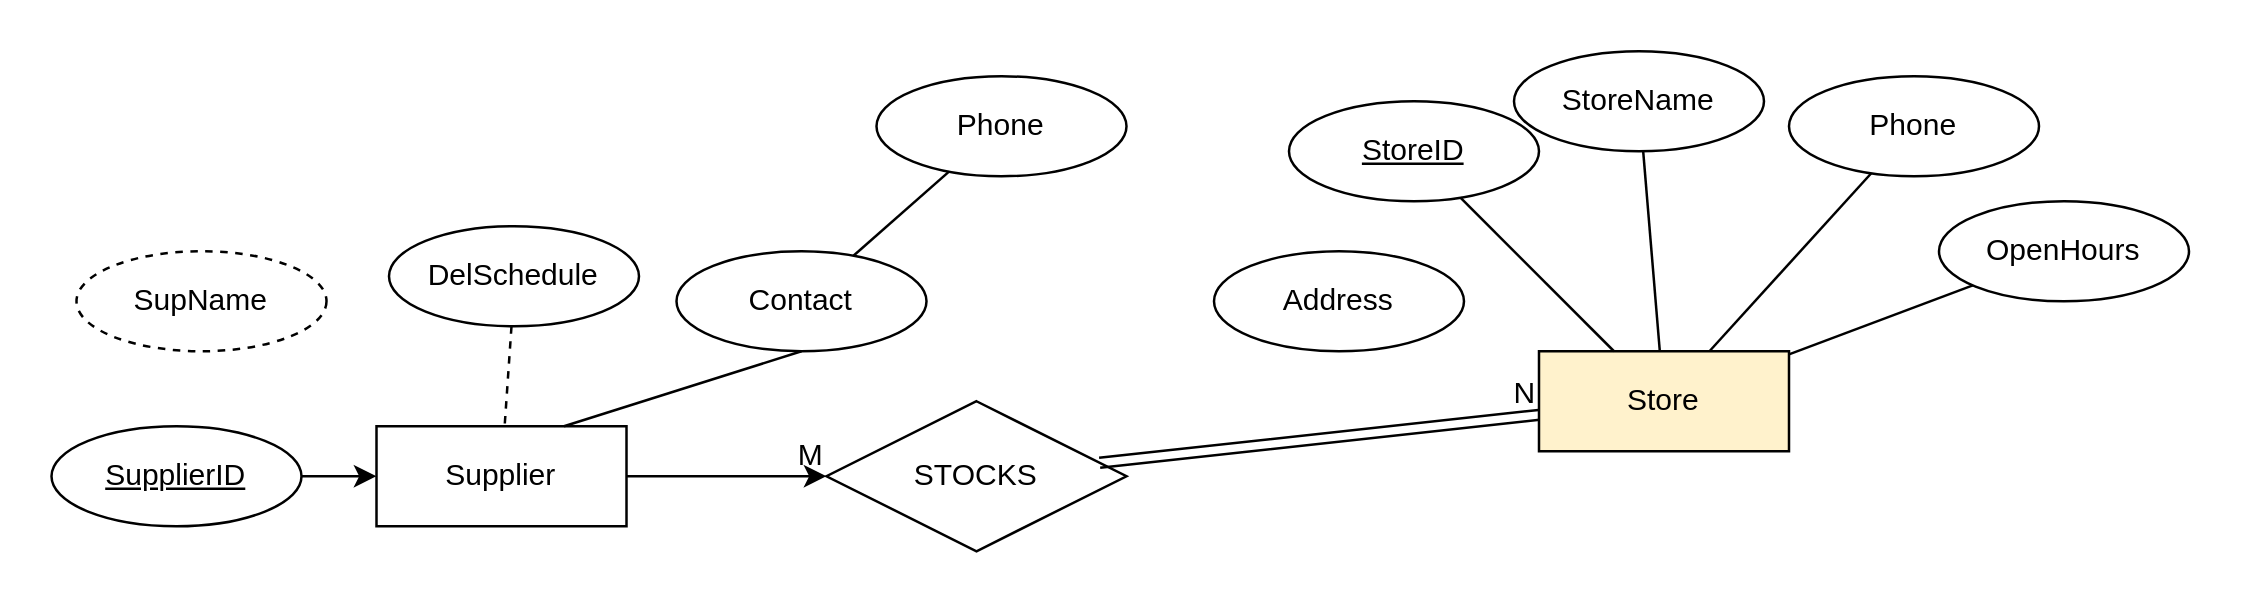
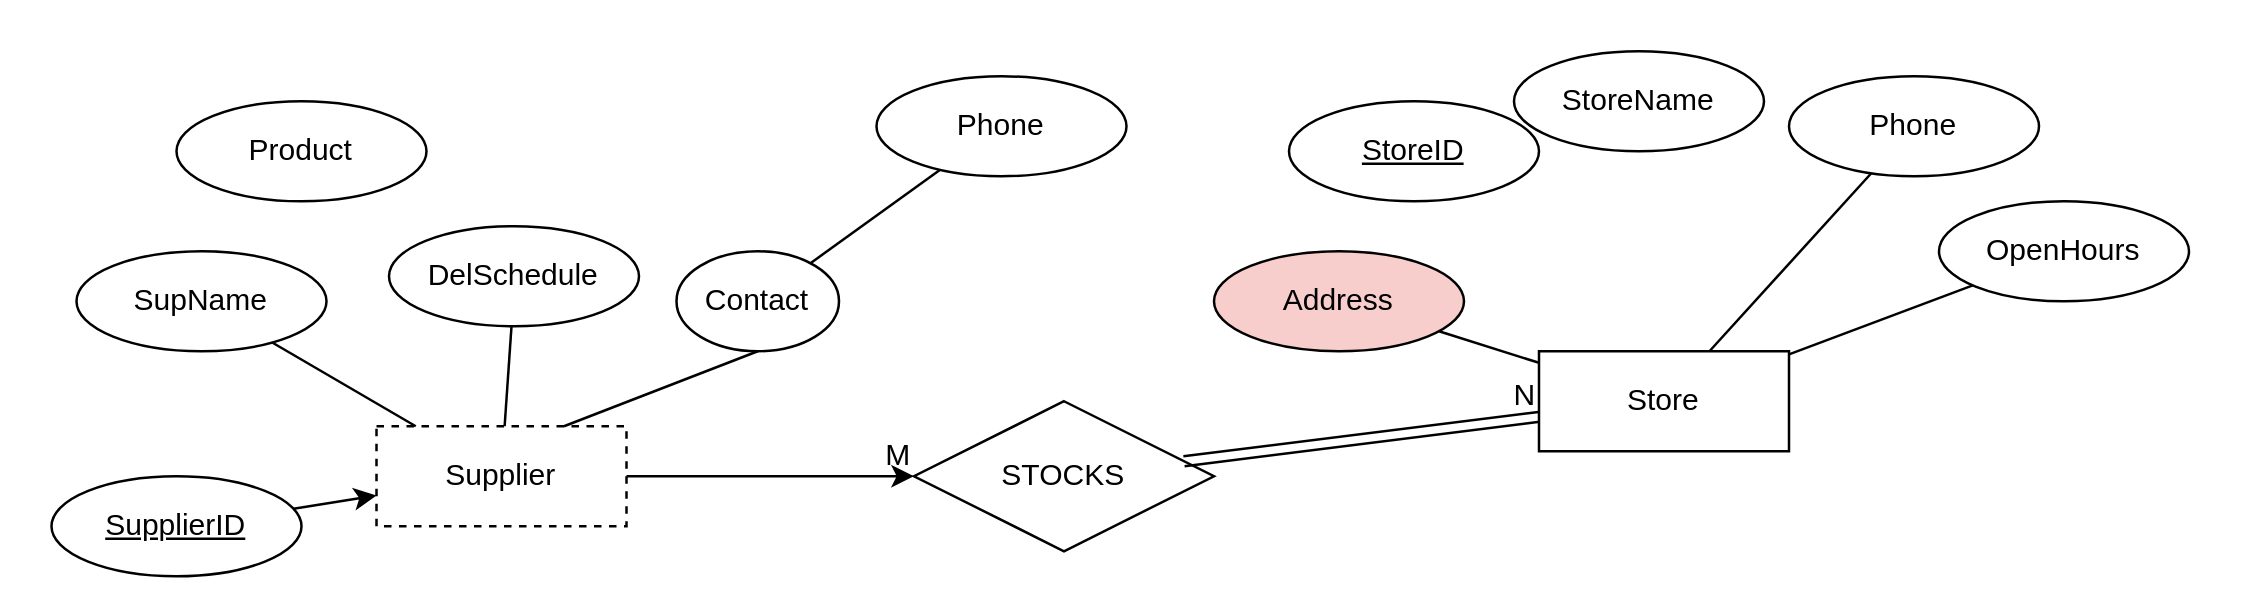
none -> (301, 151)
(1651, 251) -> none
(1537, 274) -> none
(201, 301) -> (201, 301)
(801, 301) -> (758, 301)
(1339, 301) -> (1339, 301)
none -> (1489, 347)
(508, 379) -> (508, 379)
none -> (344, 384)
(1664, 401) -> (1664, 401)
(176, 476) -> (176, 526)
(501, 476) -> (501, 476)
(976, 476) -> (1064, 476)
